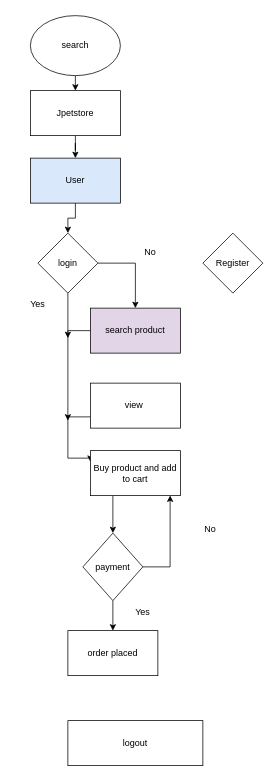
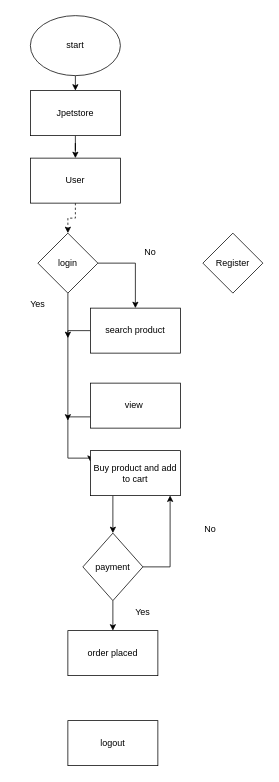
(75, 45) -> (75, 45)
(75, 180) -> (75, 180)
(74, 218) -> (74, 218)
(135, 330) -> (135, 330)
(135, 743) -> (113, 743)
